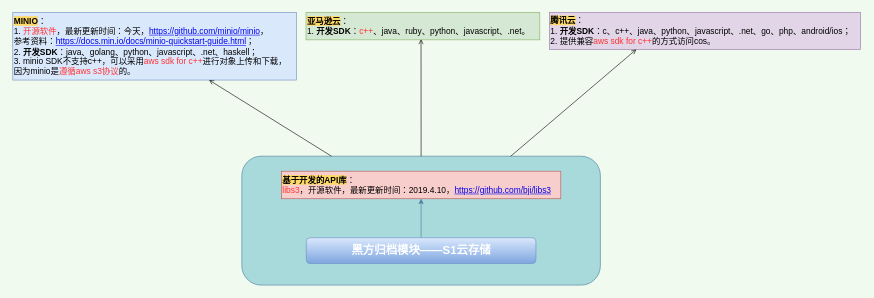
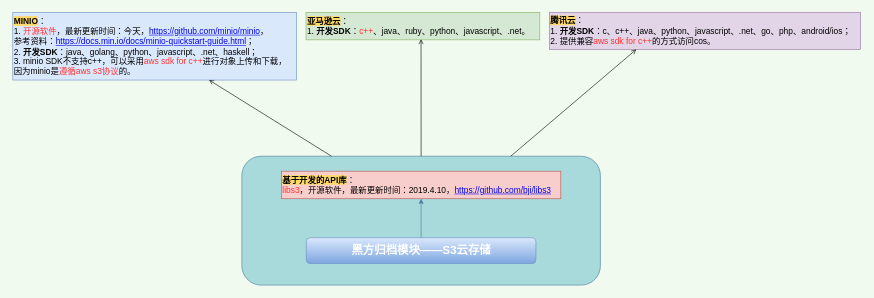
(421, 251) -> (421, 251)
